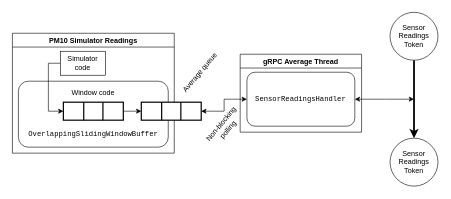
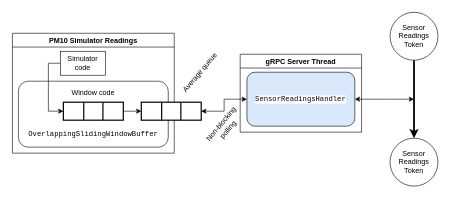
(301, 62) -> (301, 62)
(301, 99) -> (301, 99)
